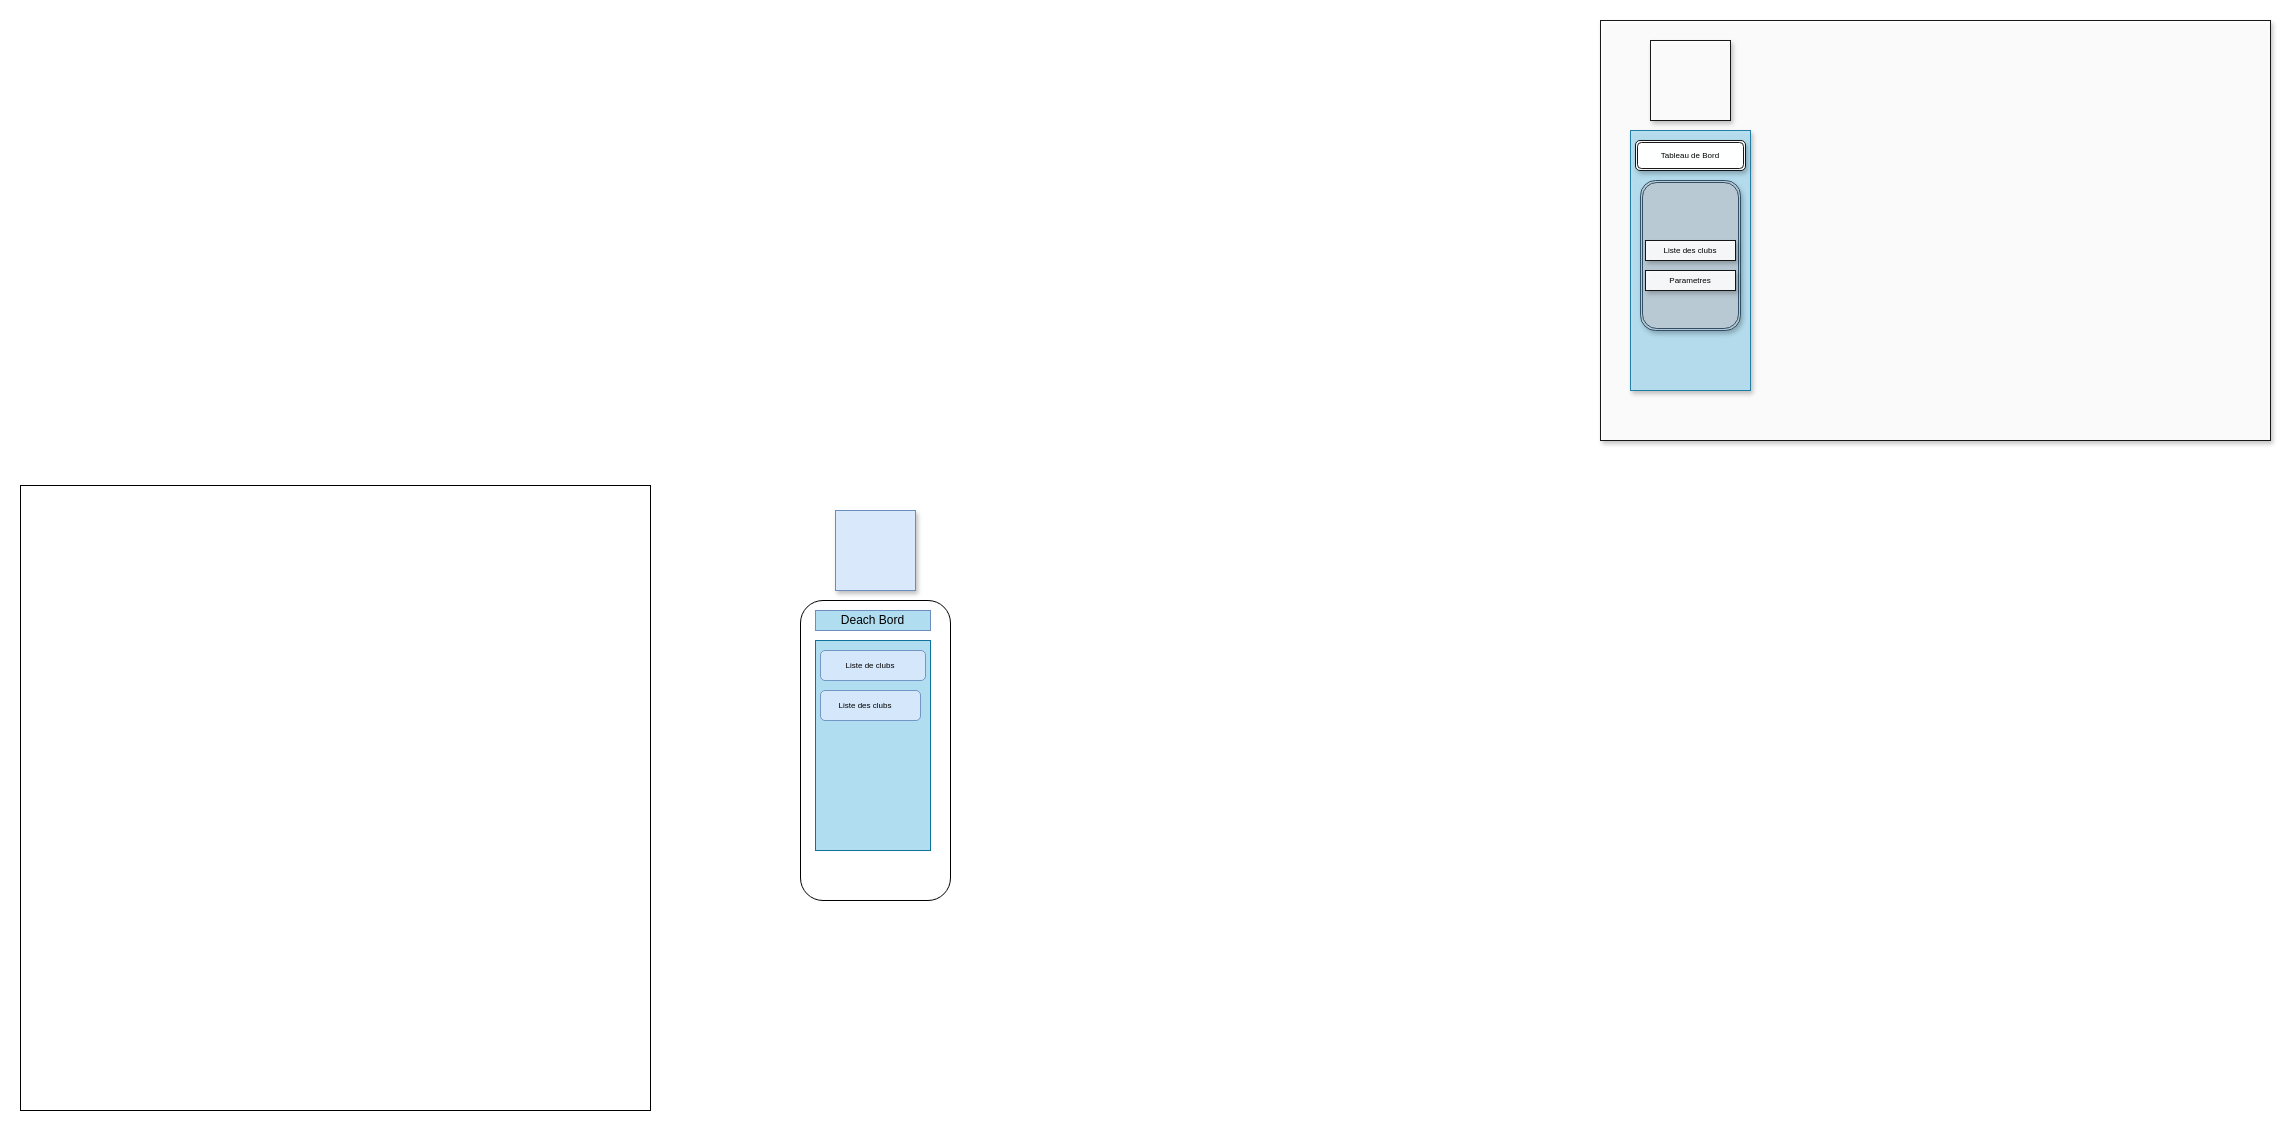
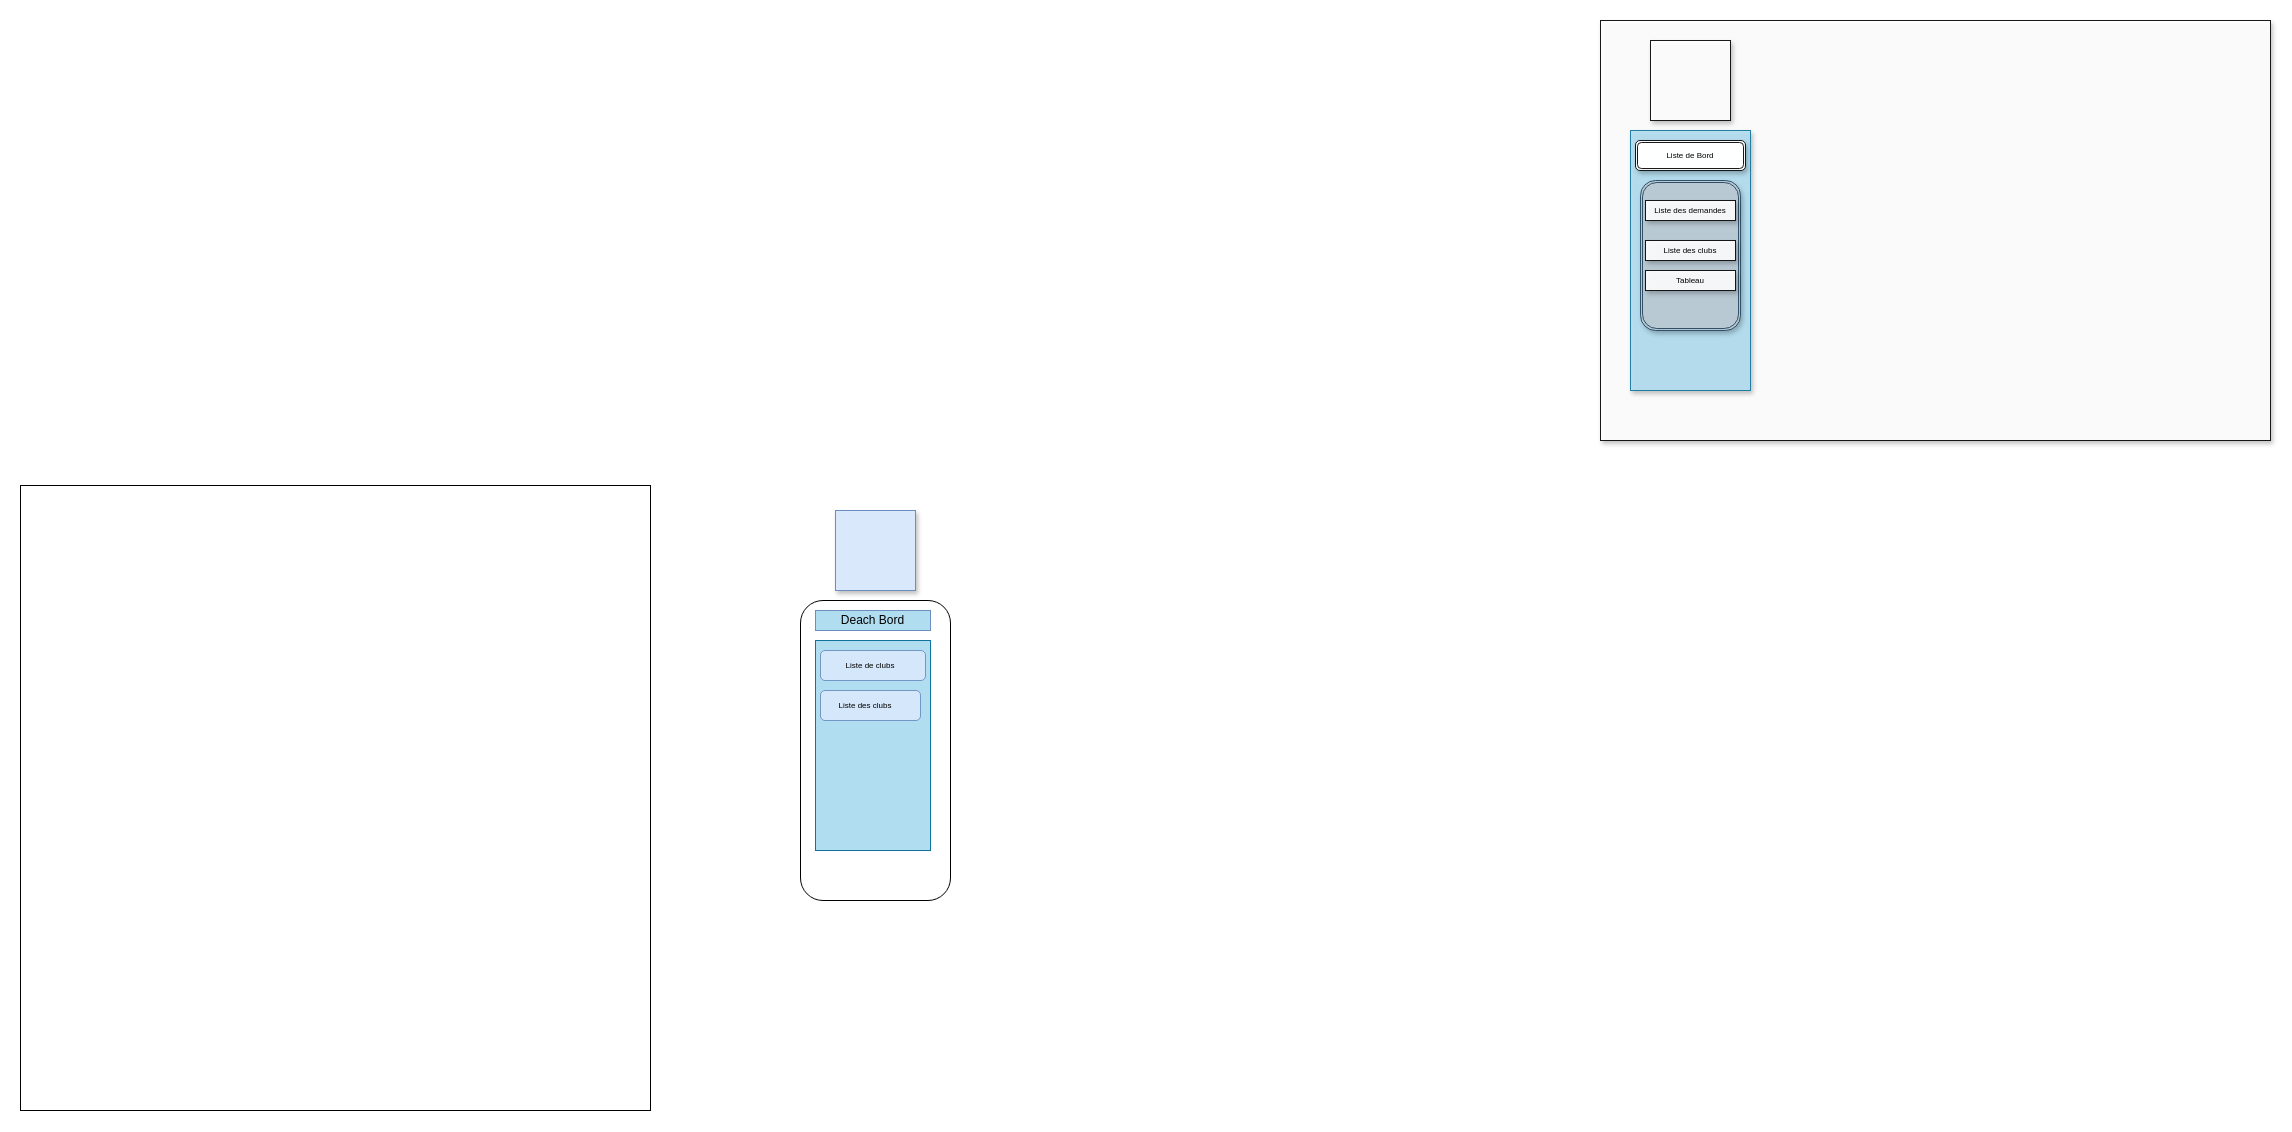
(1691, 156) -> (1691, 156)
none -> (1691, 211)
(1691, 281) -> (1691, 281)
